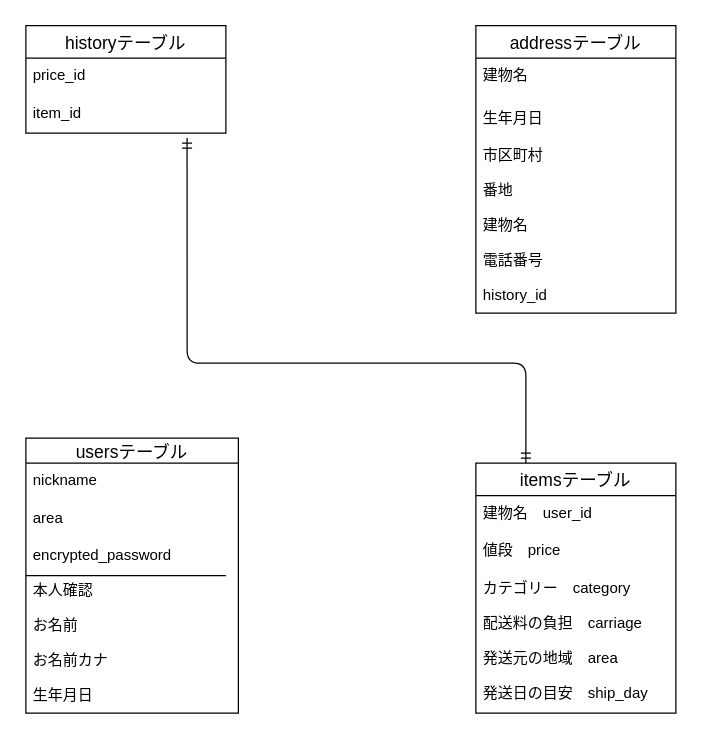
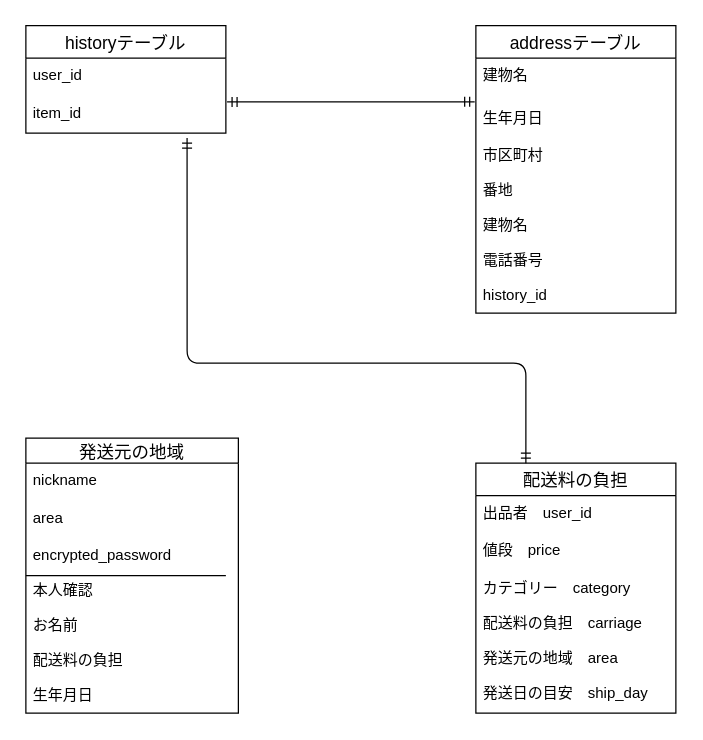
(62, 75) -> (60, 75)
none -> (350, 102)
(131, 452) -> (131, 452)
(575, 480) -> (575, 480)
(540, 513) -> (540, 513)
(108, 555) -> (108, 555)
